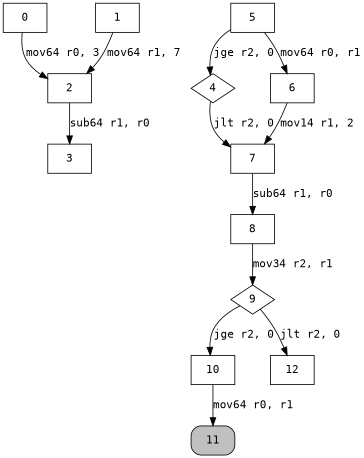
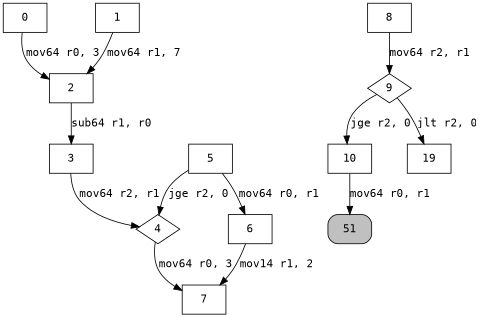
(244, 123) -> (196, 264)
(253, 190) -> none
none -> (91, 210)
(293, 264) -> (430, 53)
(292, 370) -> (429, 159)
(213, 440) -> (350, 229)
